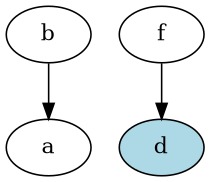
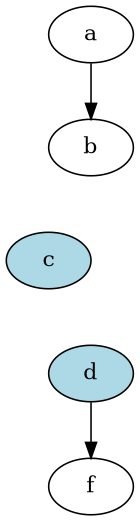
(49, 83) -> (91, 83)
(162, 83) -> (91, 422)
none -> (49, 261)
